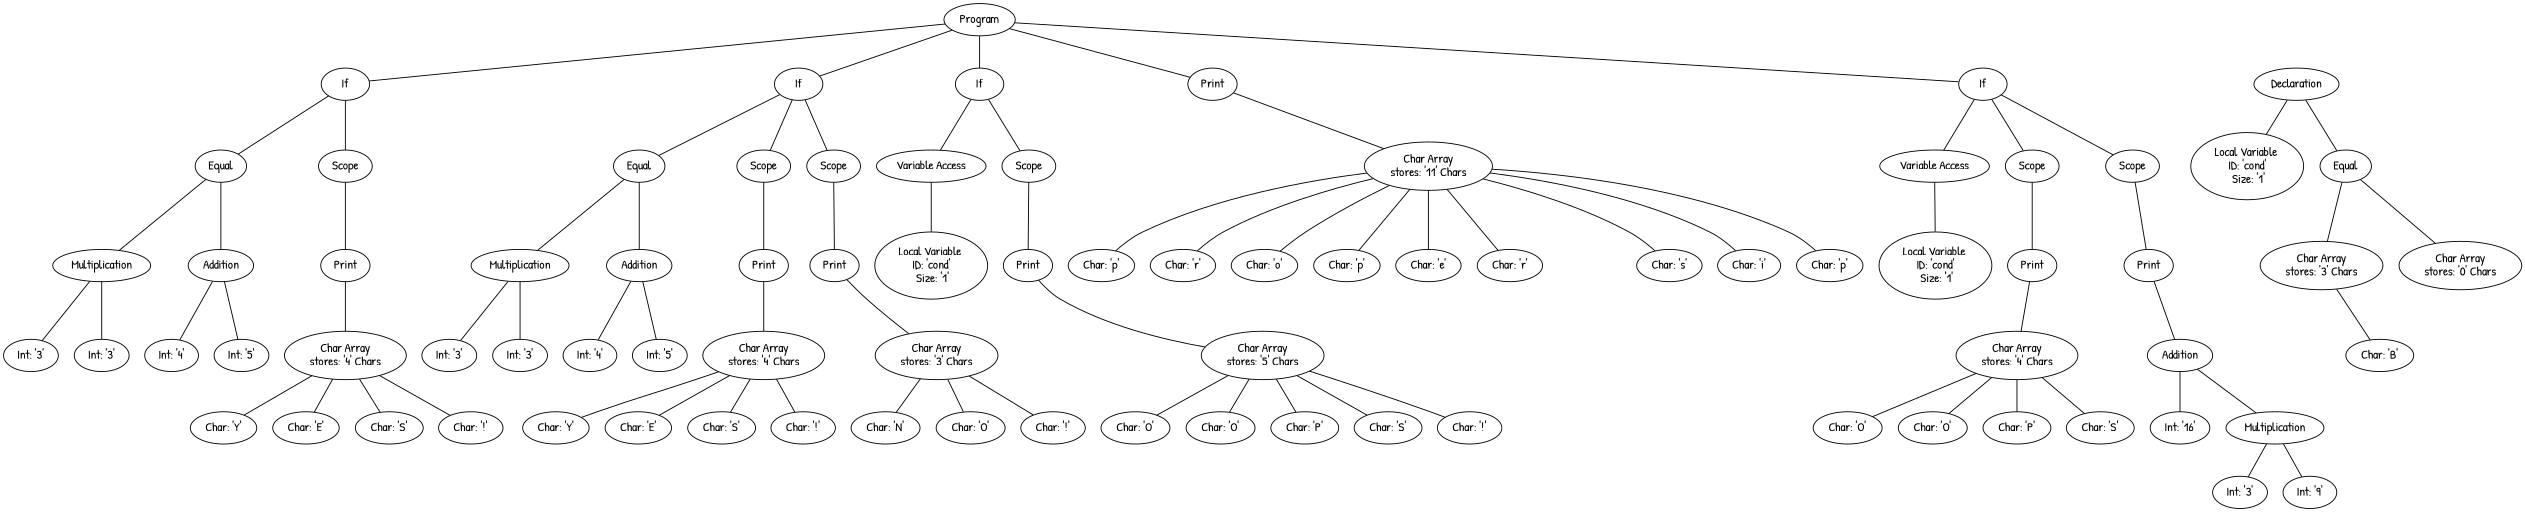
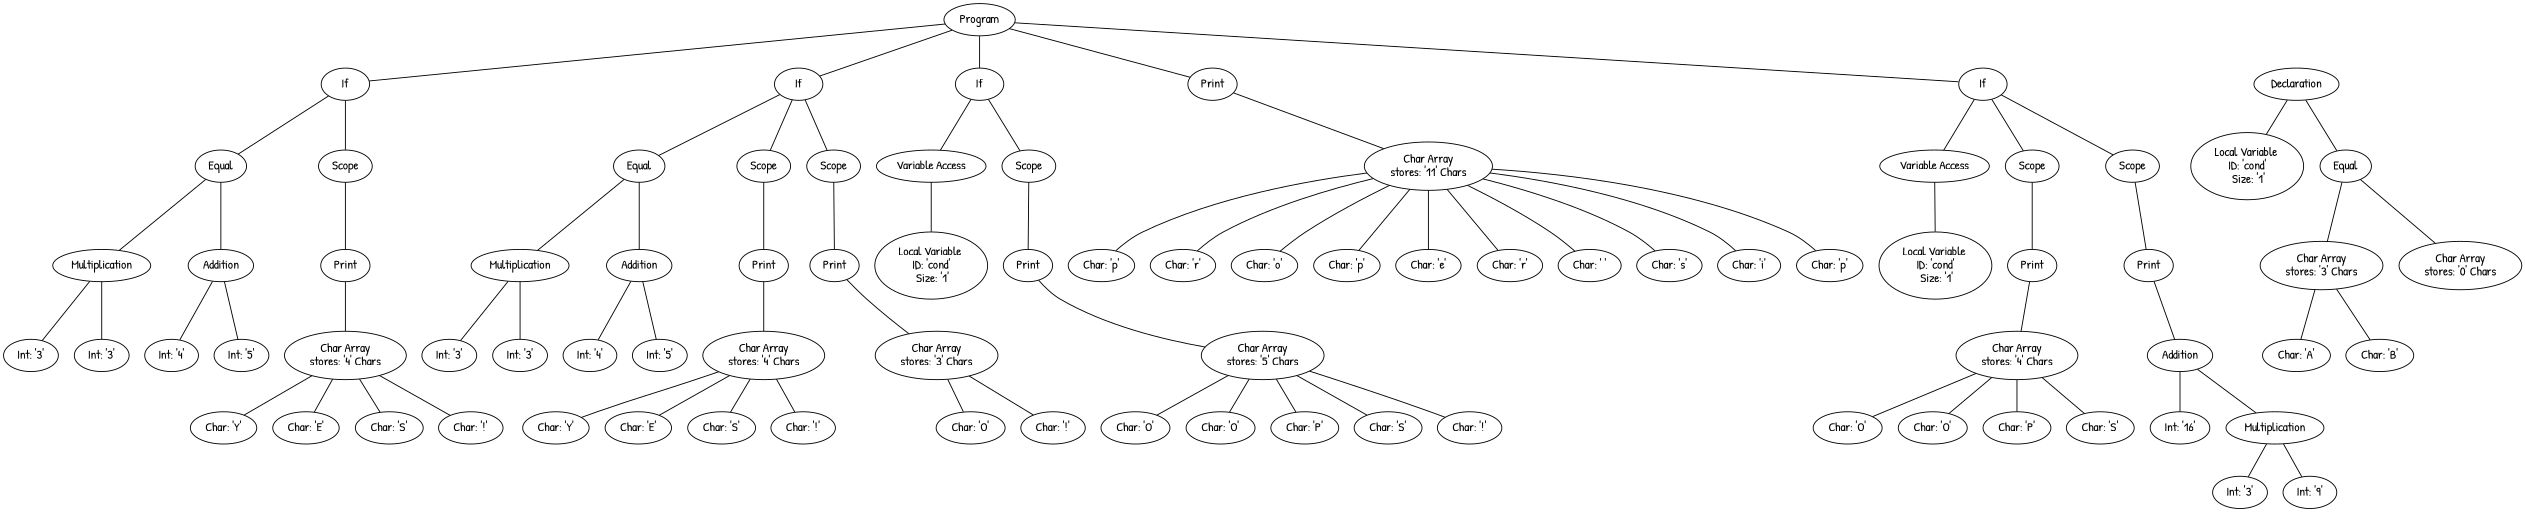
none -> (1590, 266)
none -> (2296, 355)
(886, 428) -> none
